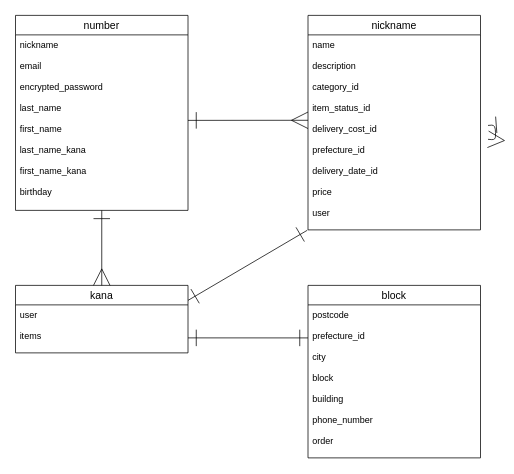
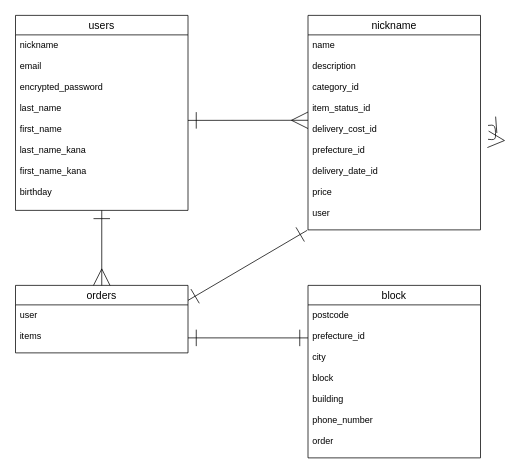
(101, 26) -> (101, 26)
(101, 296) -> (101, 296)
